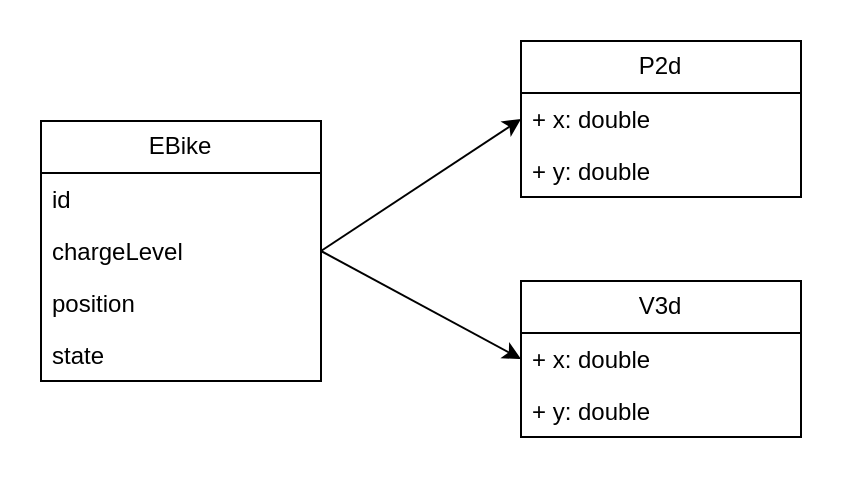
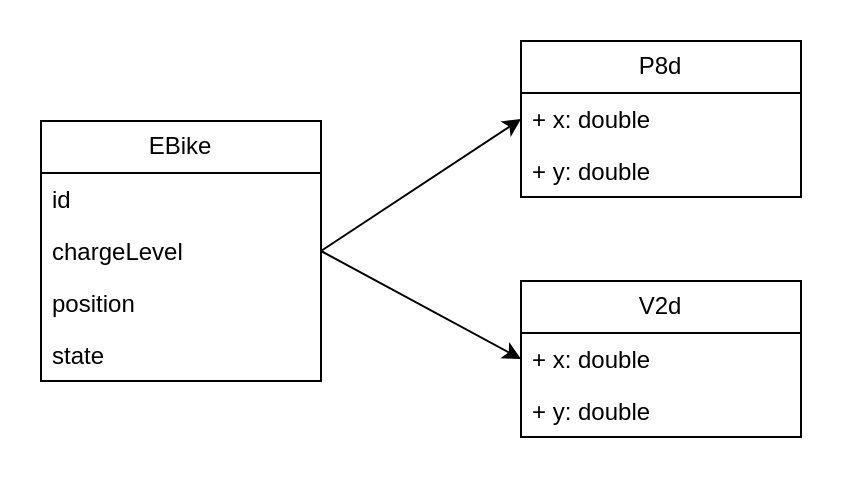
(661, 67) -> (661, 67)
(661, 307) -> (661, 307)
